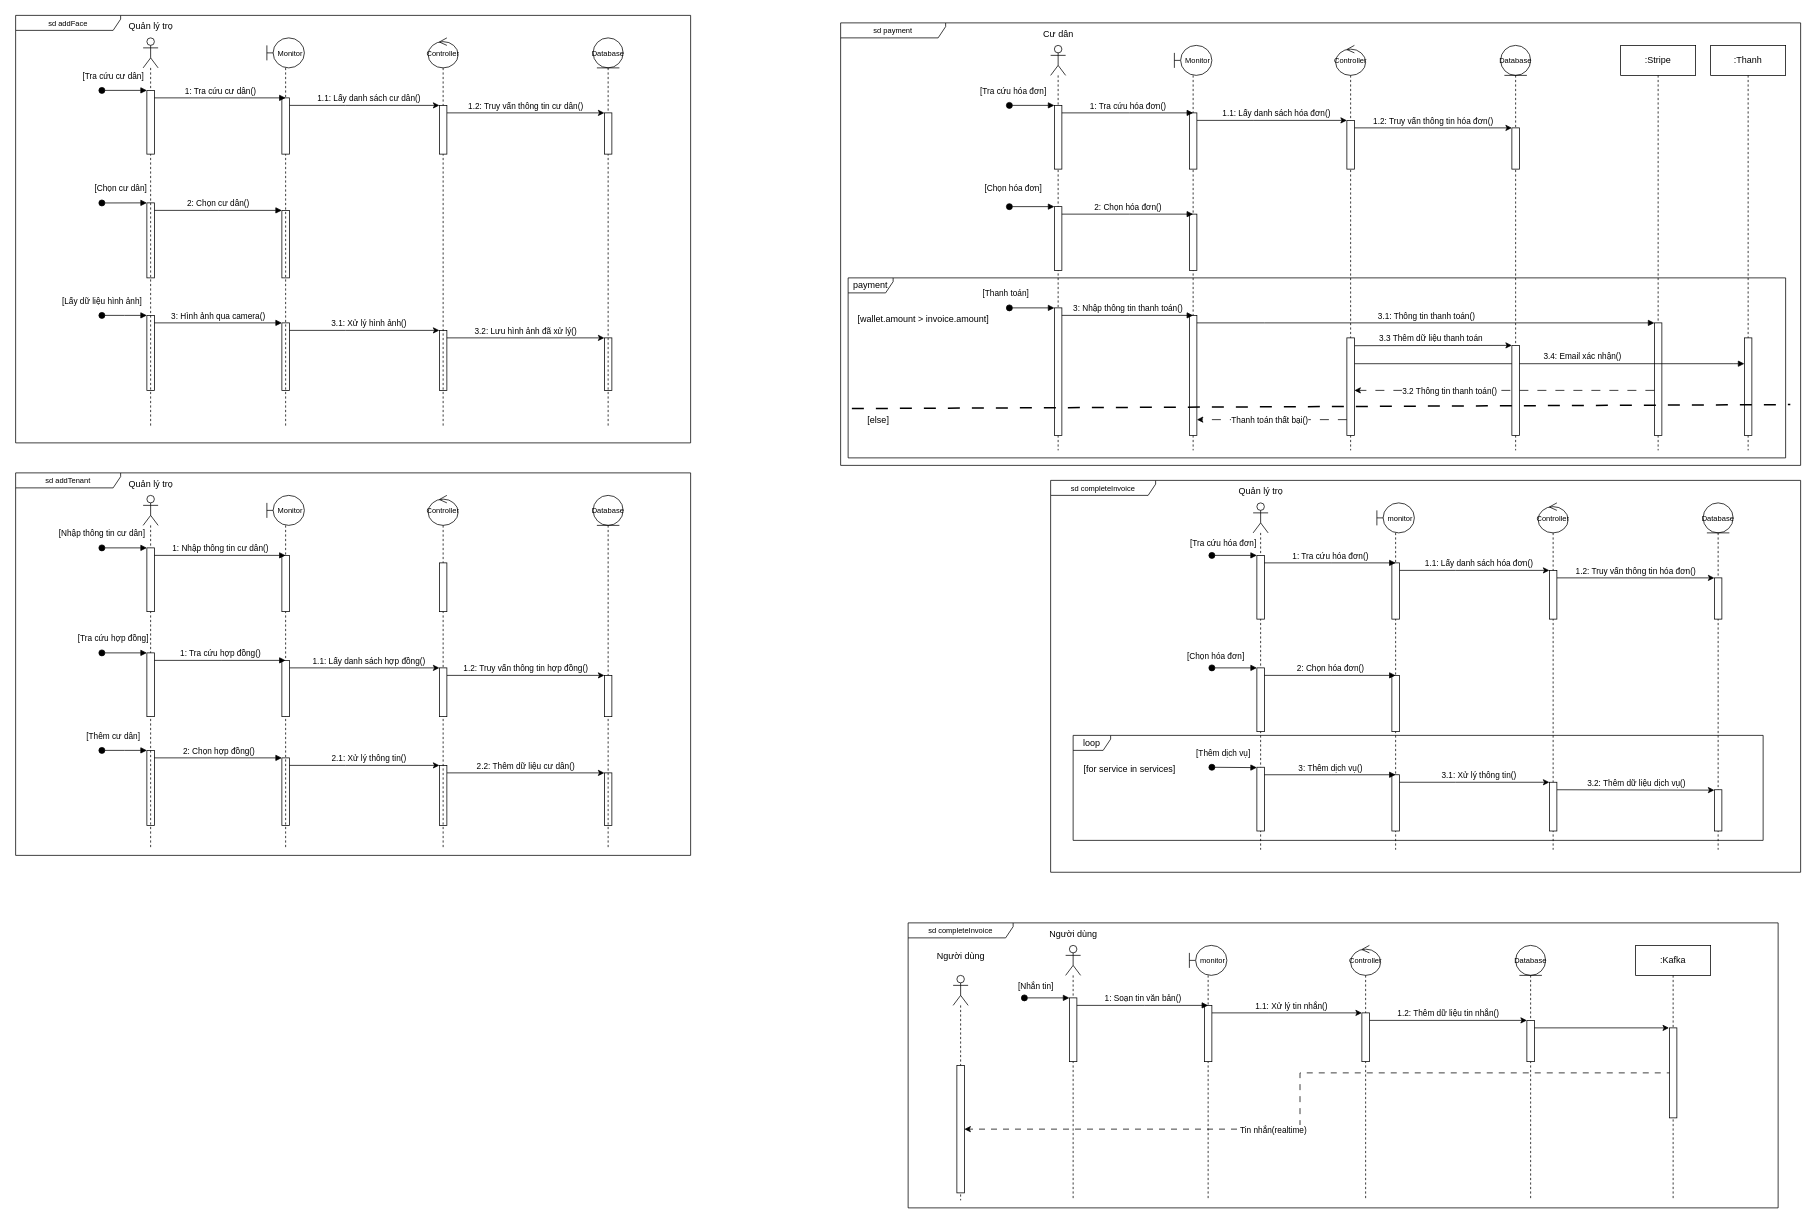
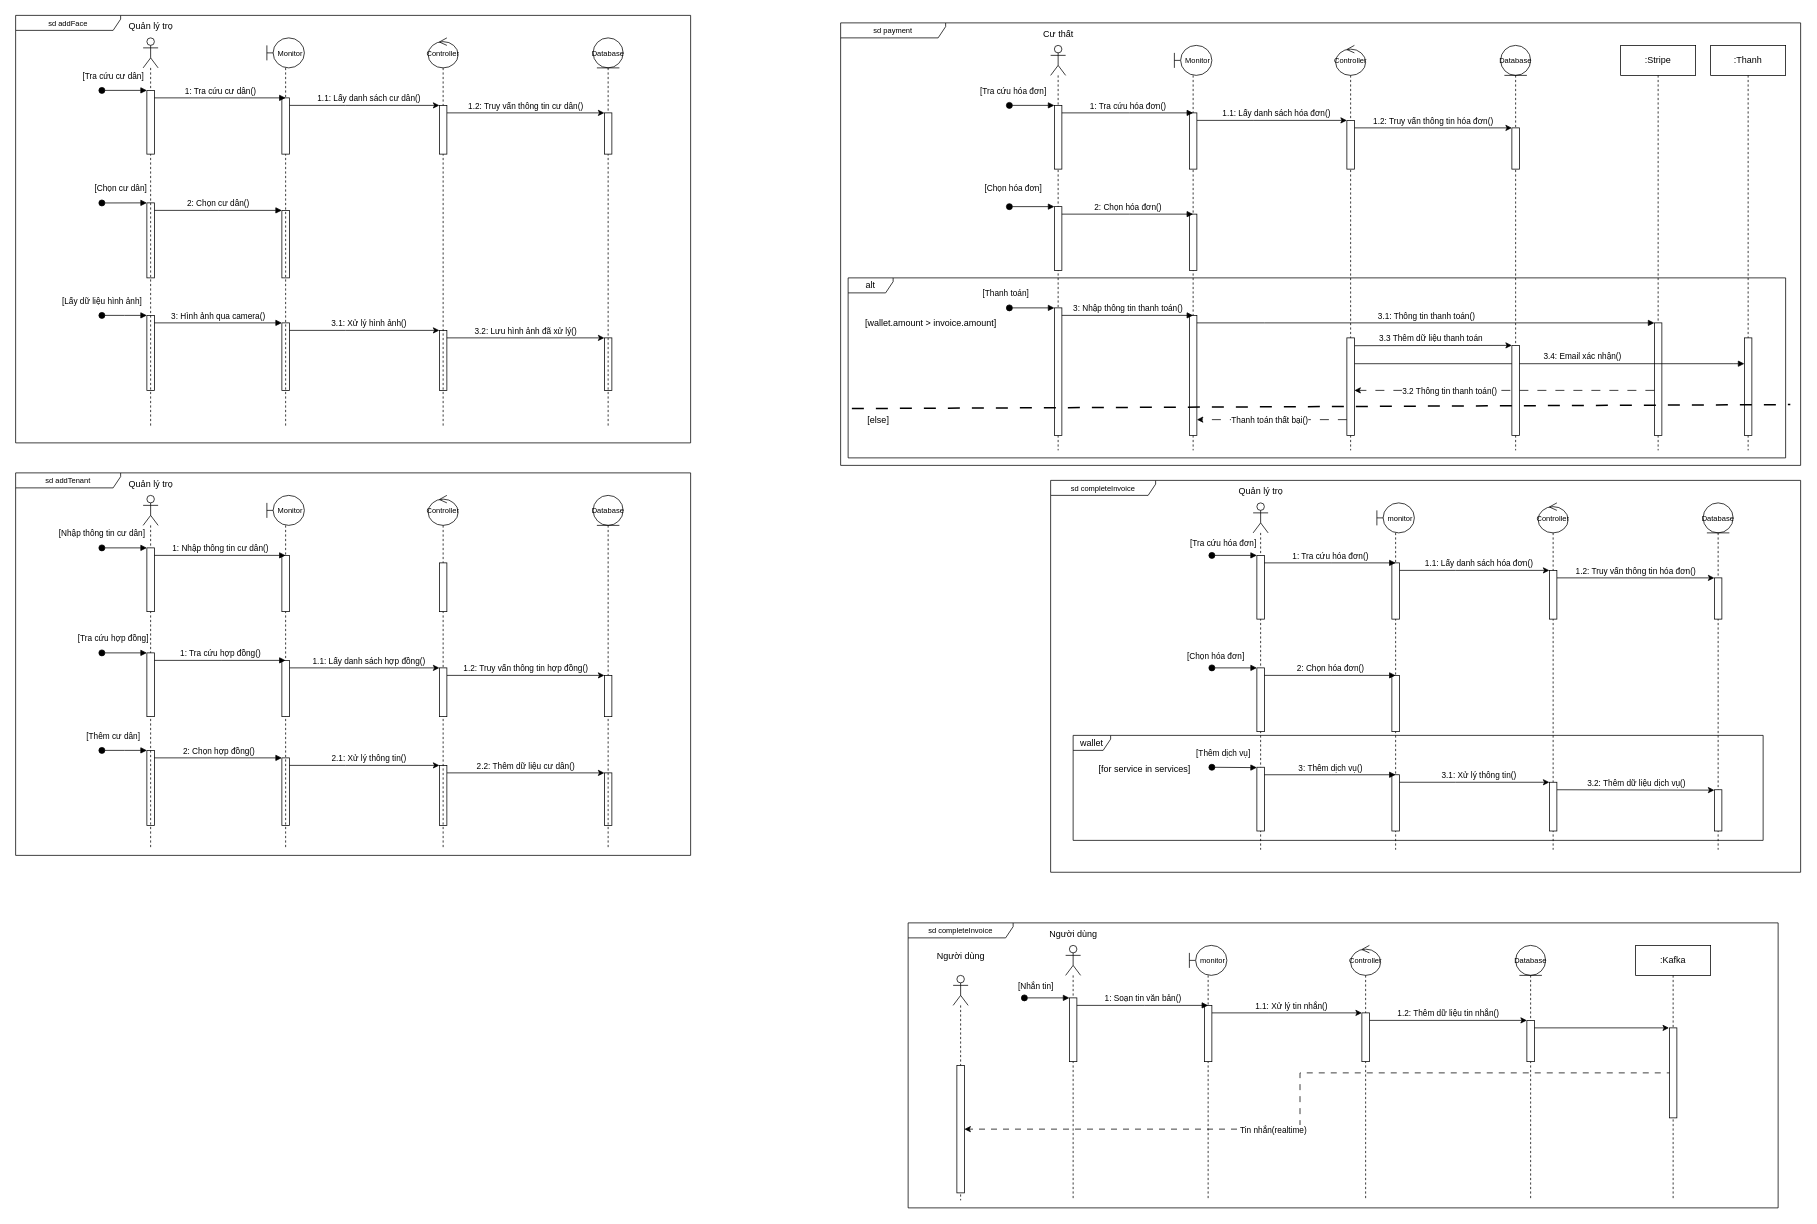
(1058, 34) -> (1058, 34)
(870, 285) -> (870, 285)
(923, 319) -> (930, 323)
(1092, 743) -> (1092, 743)
(1129, 769) -> (1144, 769)
